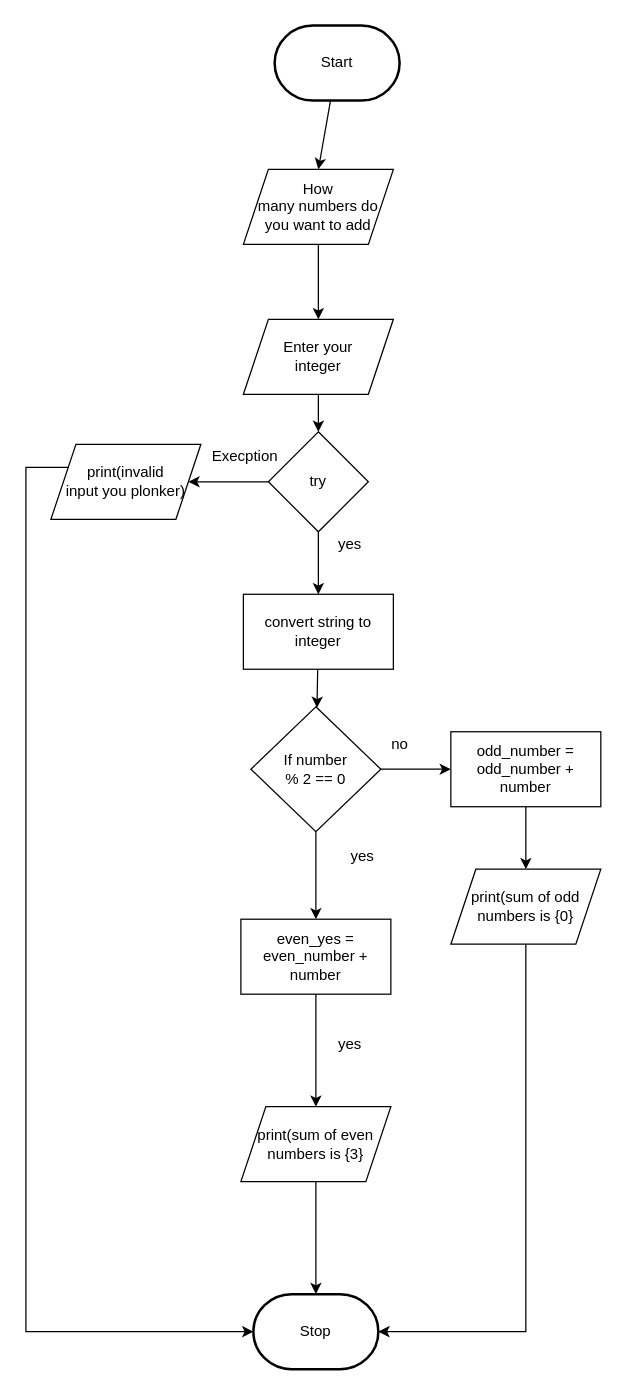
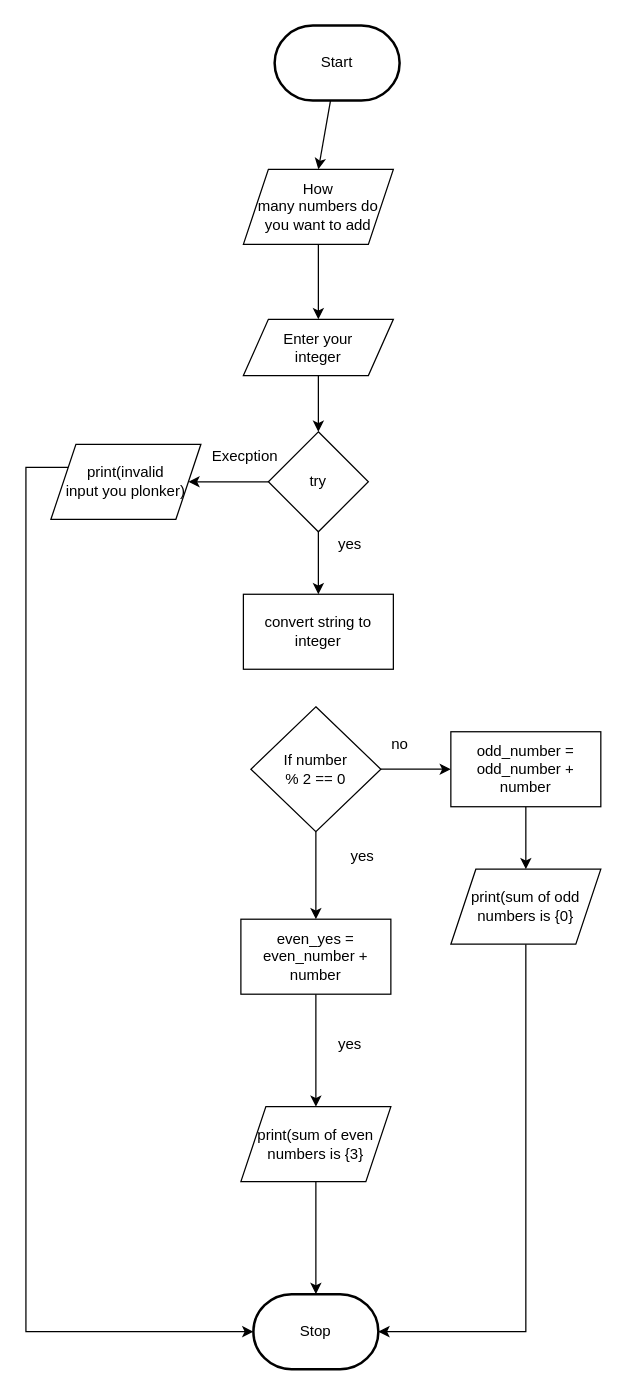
(318, 357) -> (318, 348)
(317, 685) -> none
